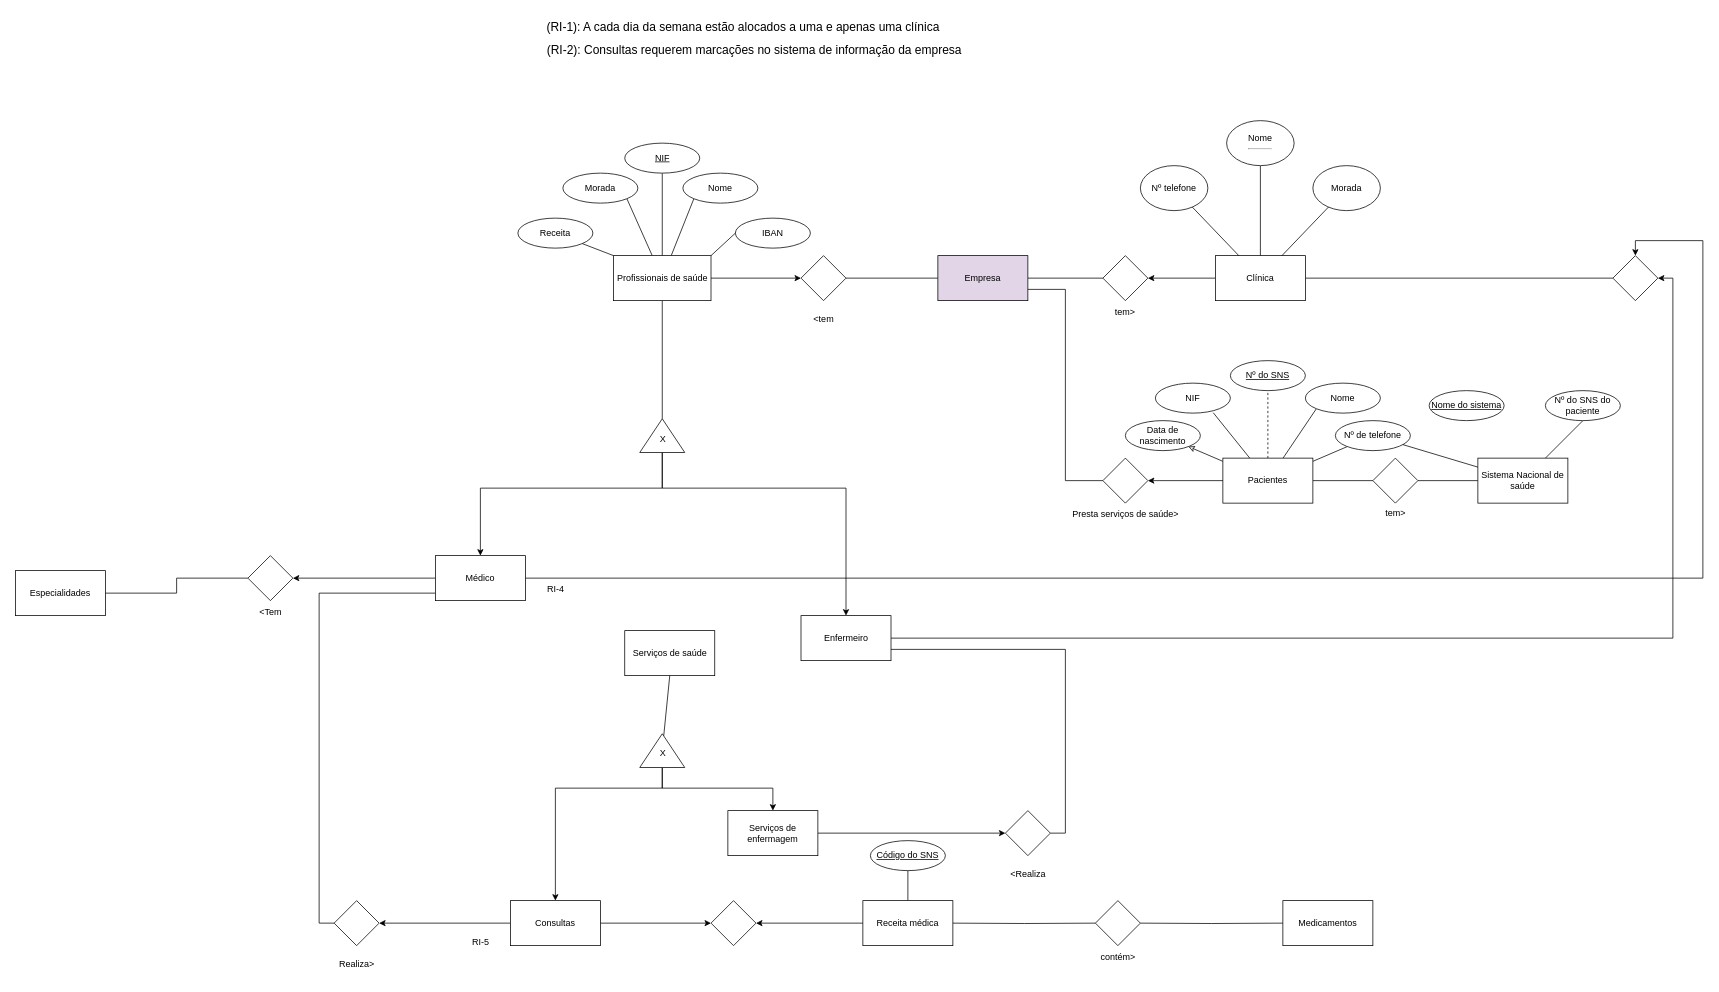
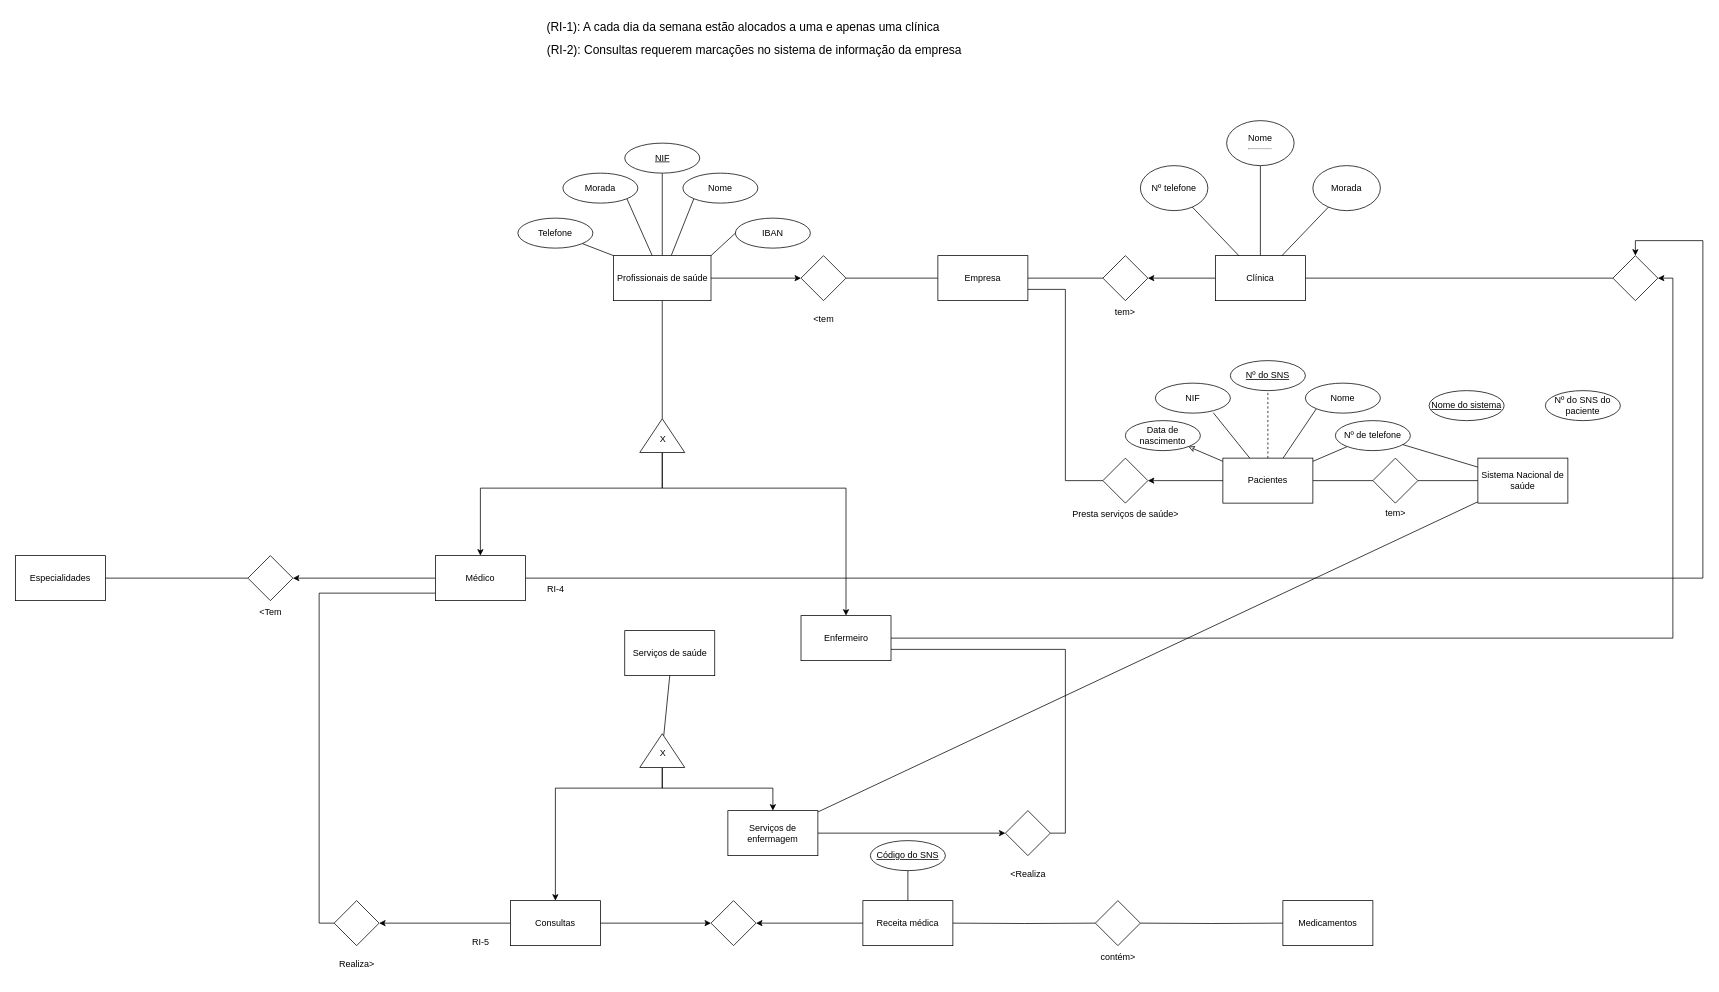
(555, 233) -> (555, 233)
(983, 278) -> (983, 278)
(1564, 439) -> (1003, 725)
(60, 593) -> (60, 578)
